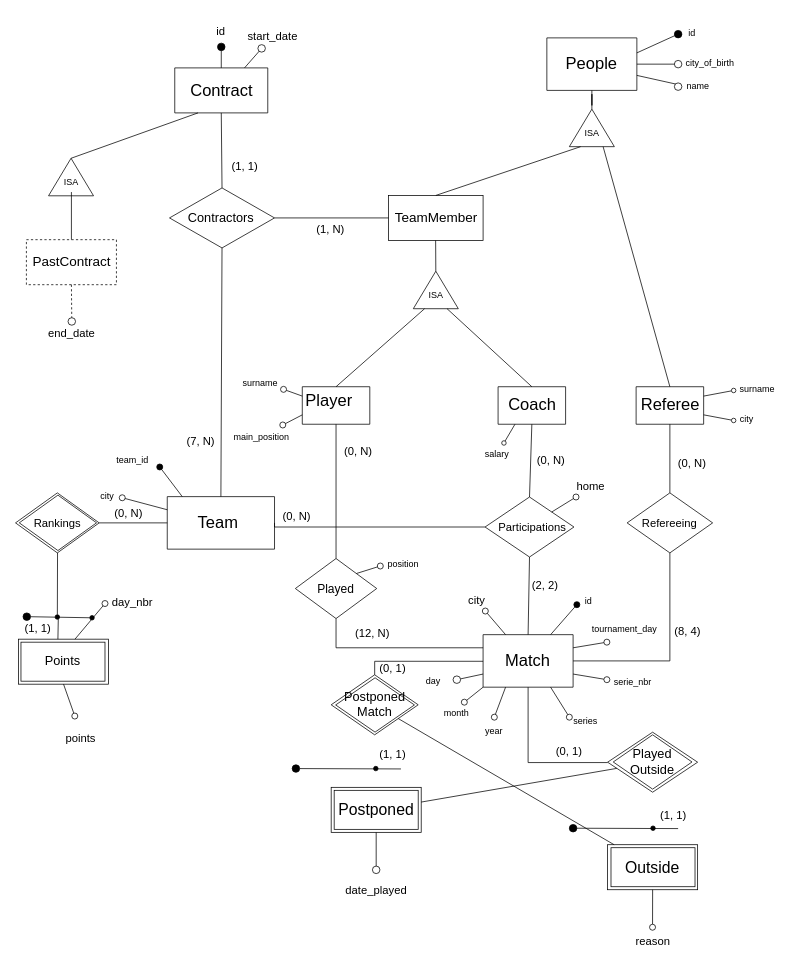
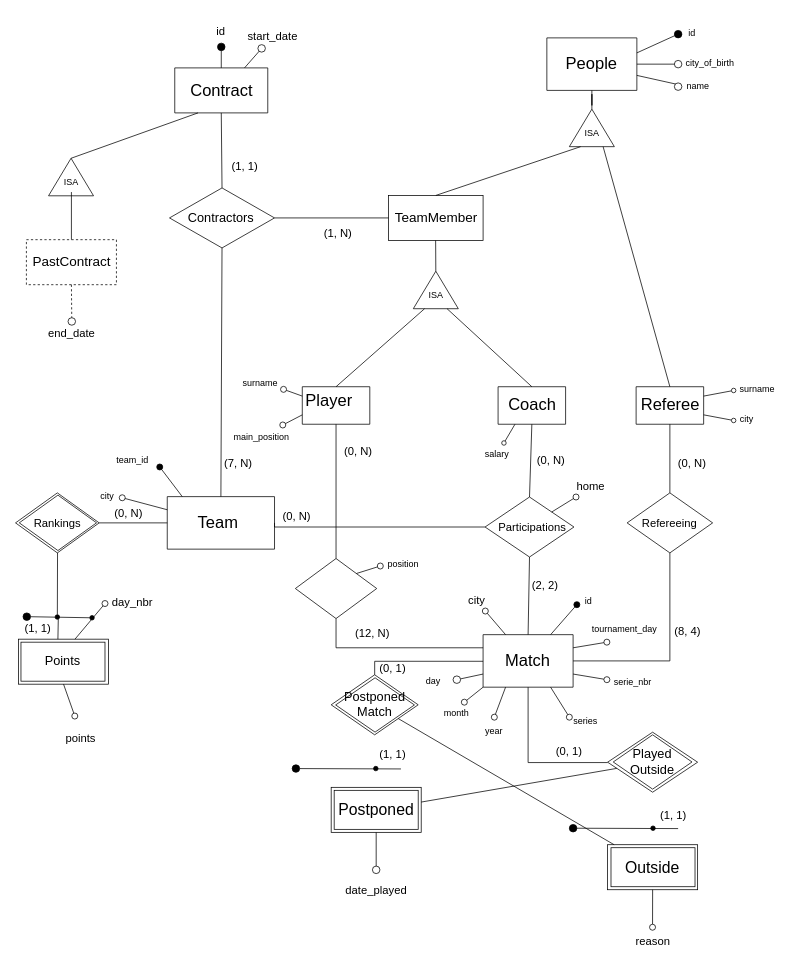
(331, 229) -> (338, 233)
(201, 441) -> (238, 463)
(336, 588) -> none
